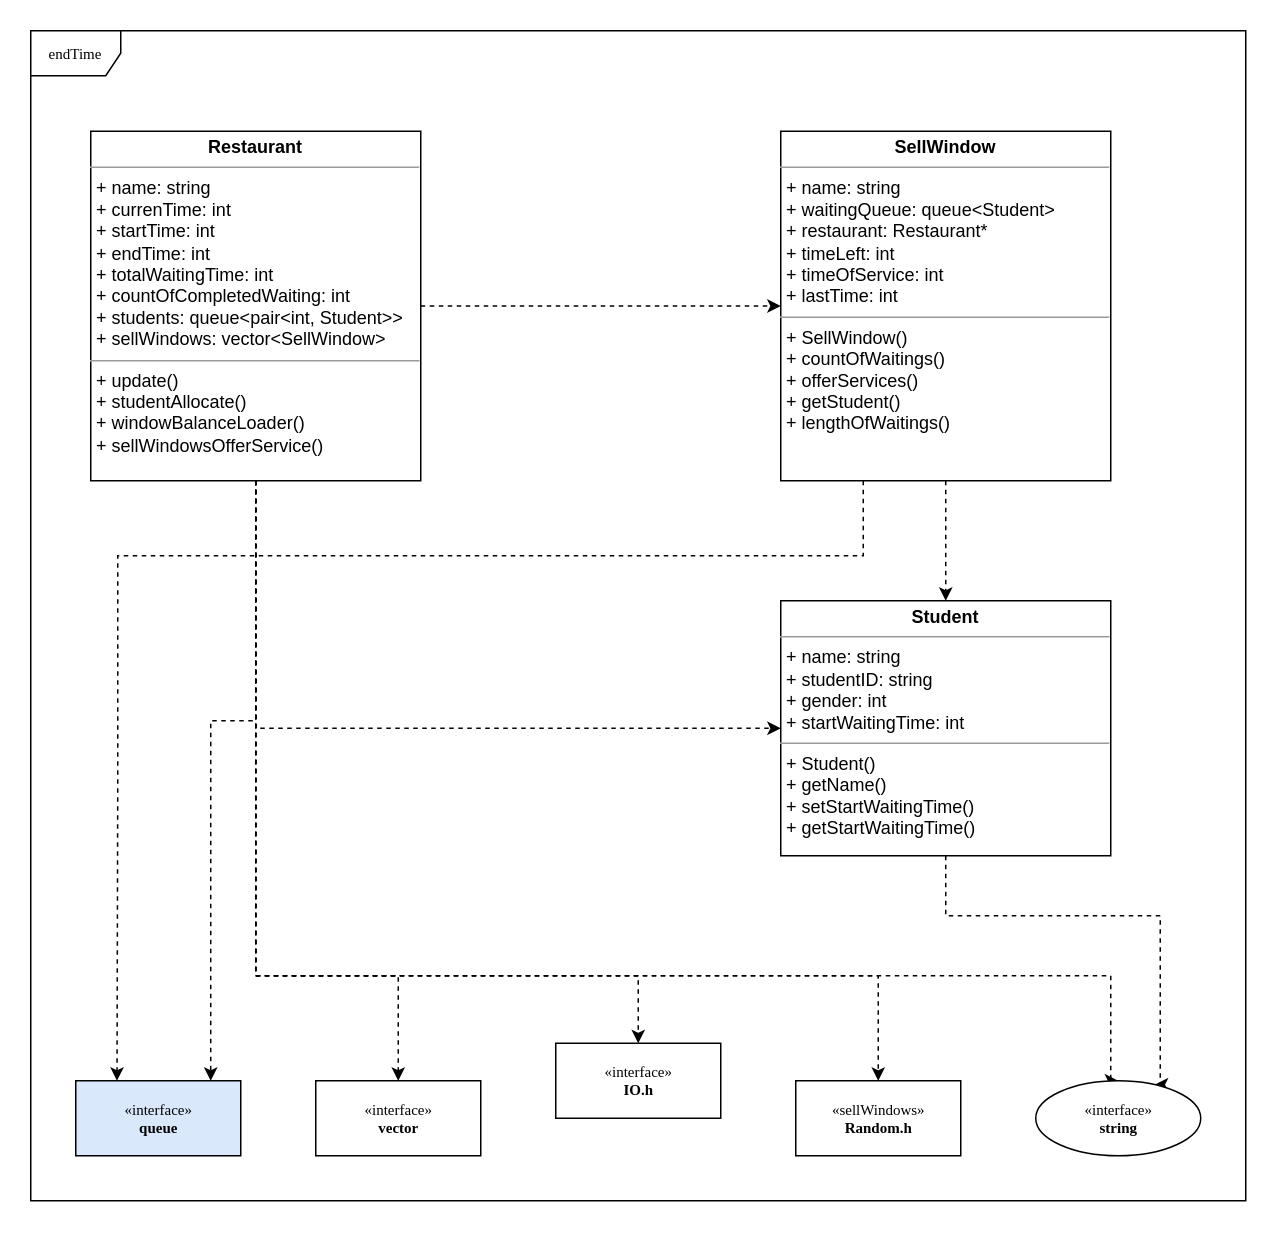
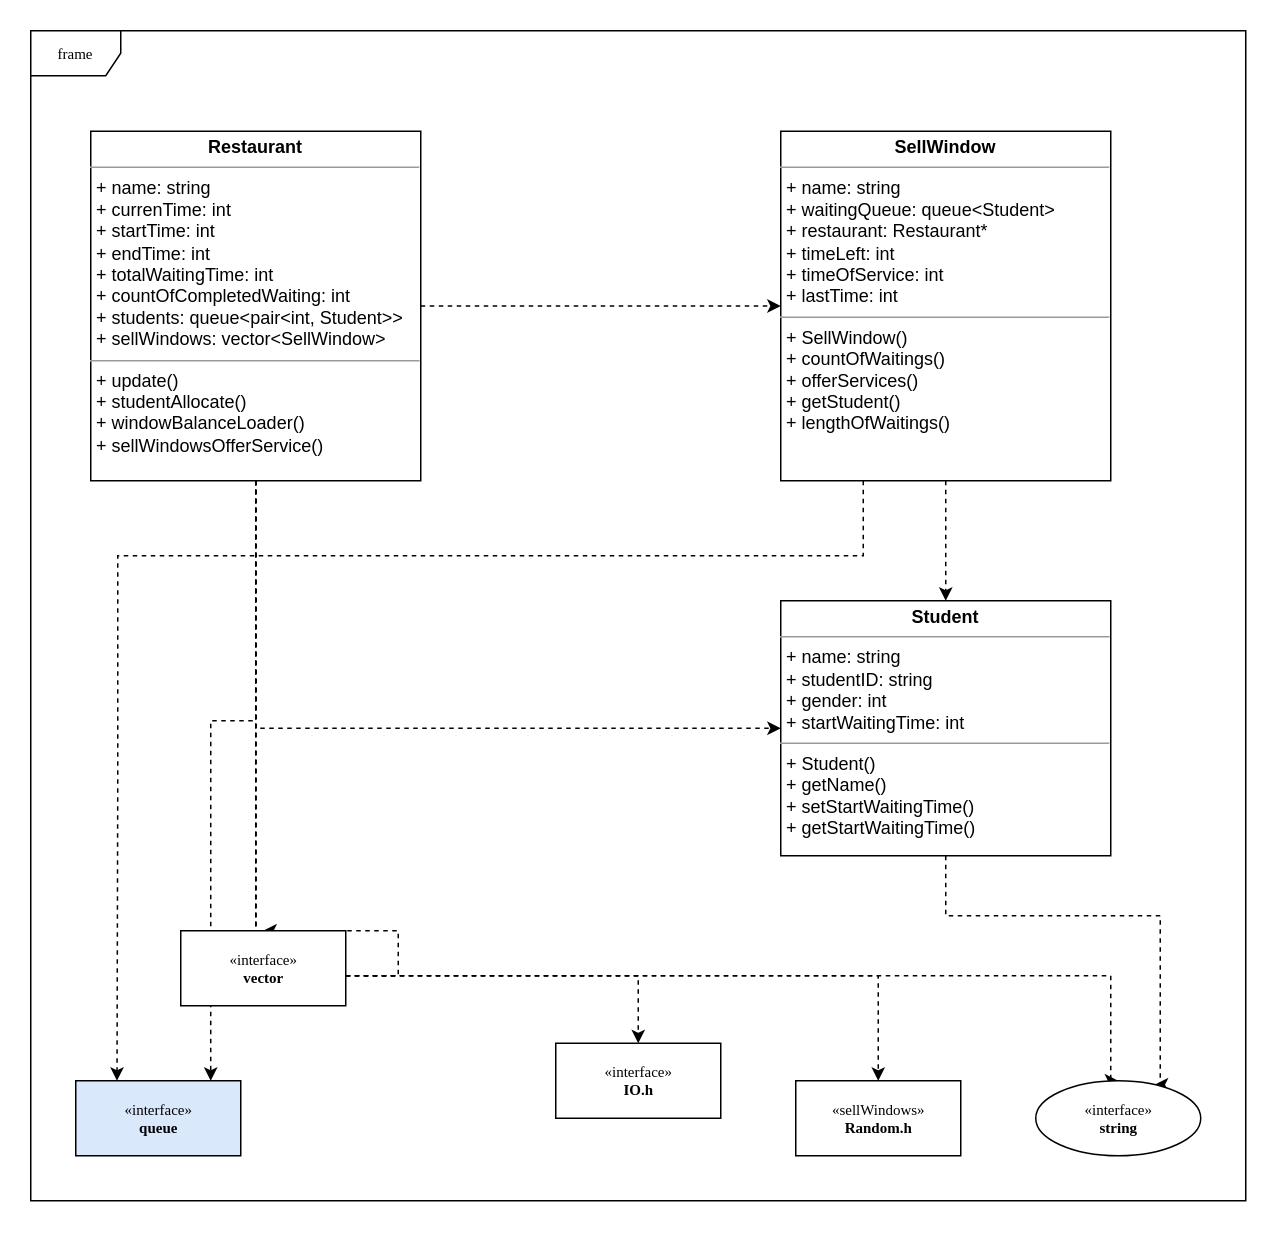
(76, 53) -> (76, 53)
(398, 1118) -> (263, 968)
